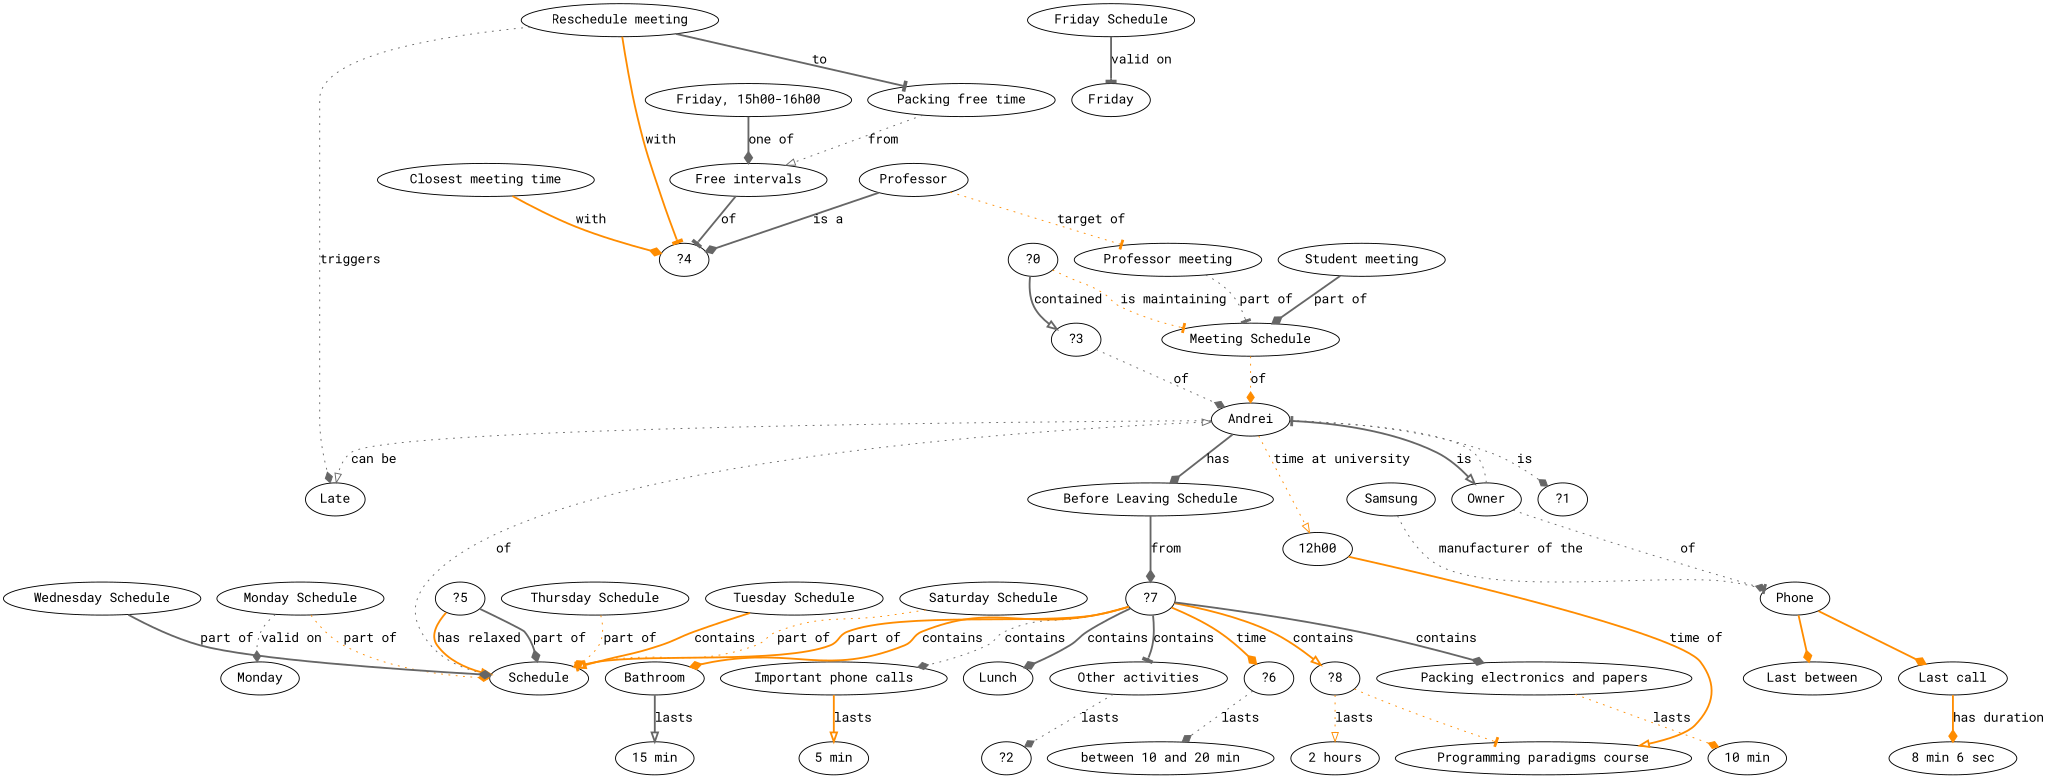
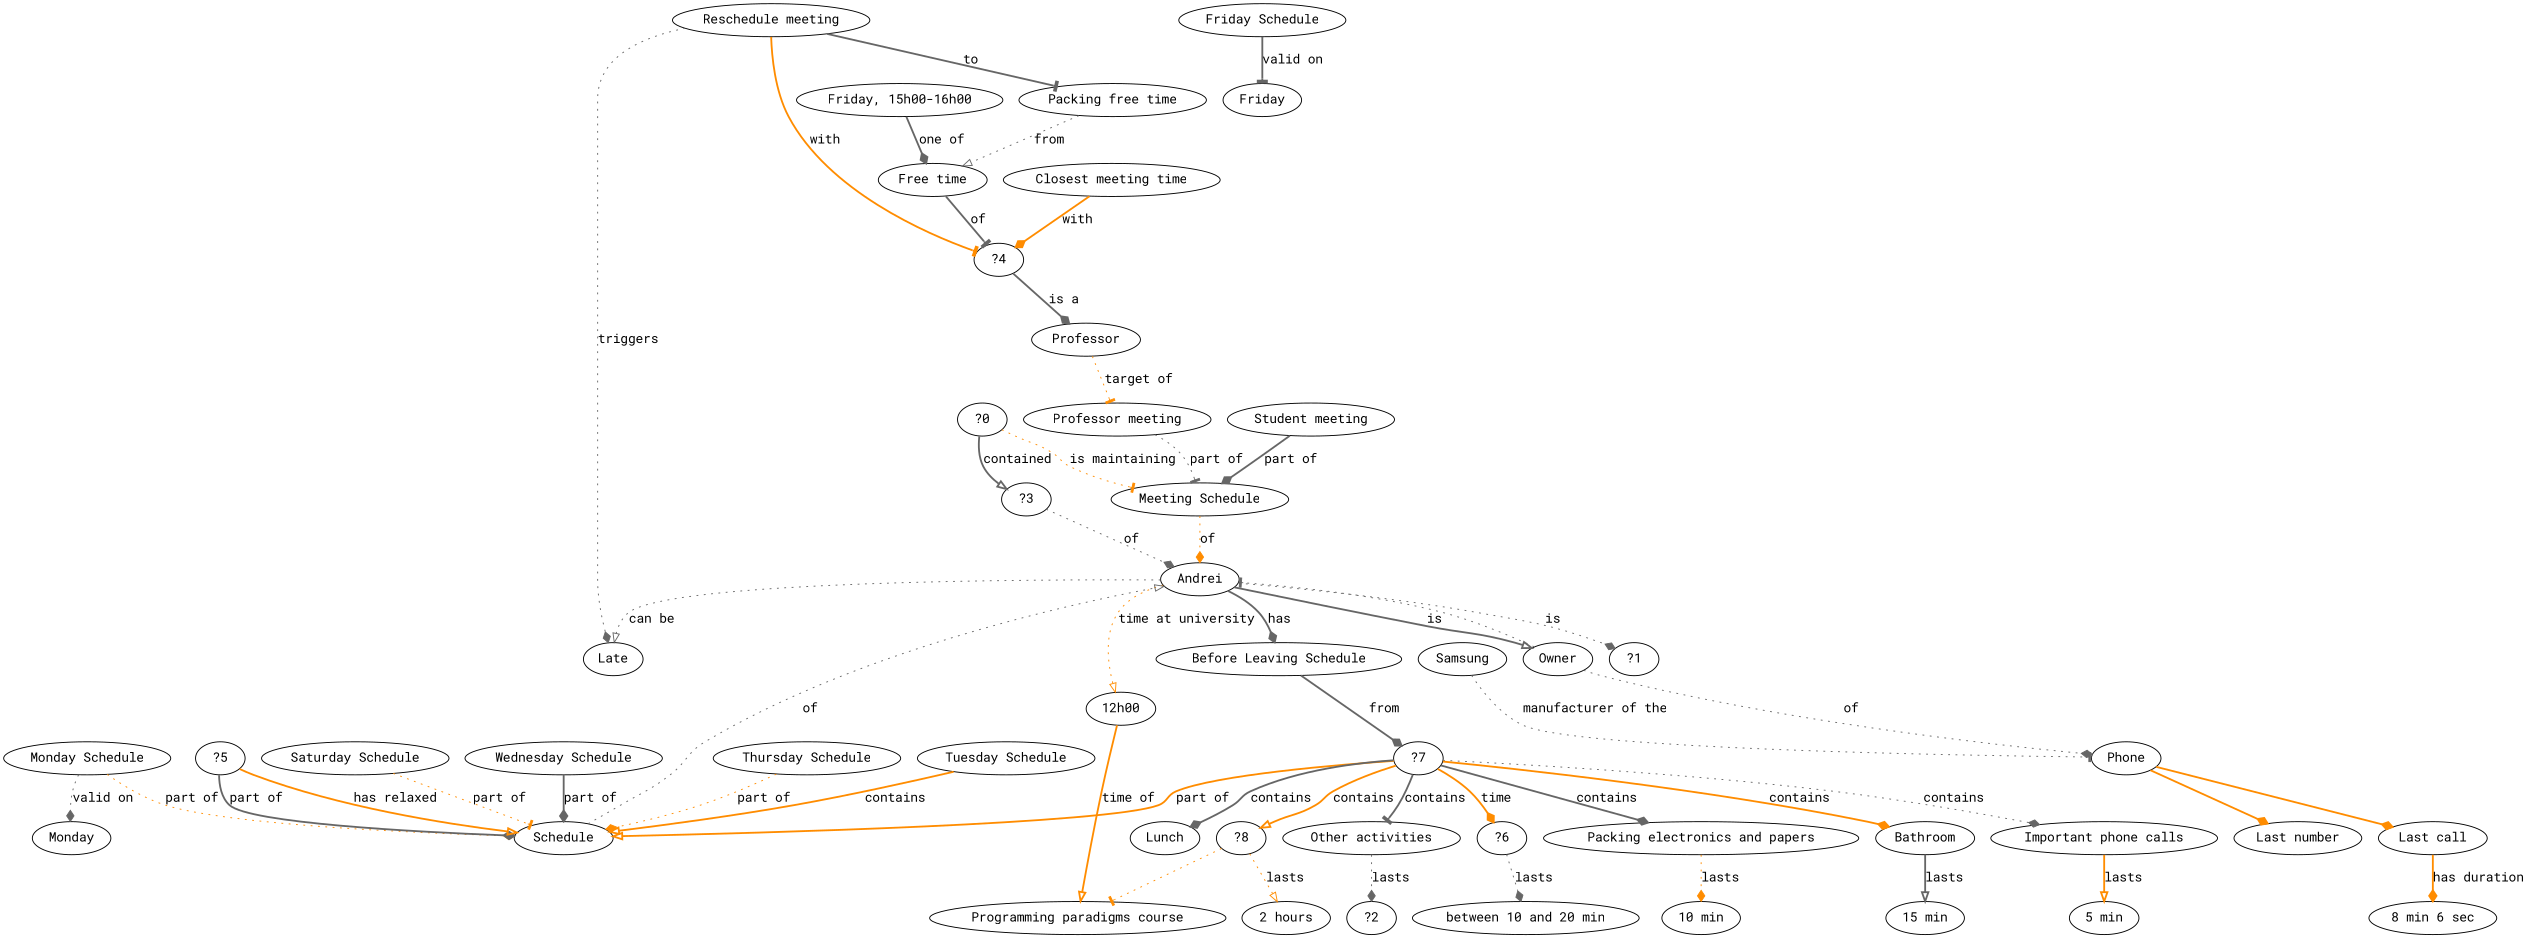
(748, 180) -> (933, 180)
(798, 220) -> (1037, 295)
(1812, 678) -> (2298, 838)
